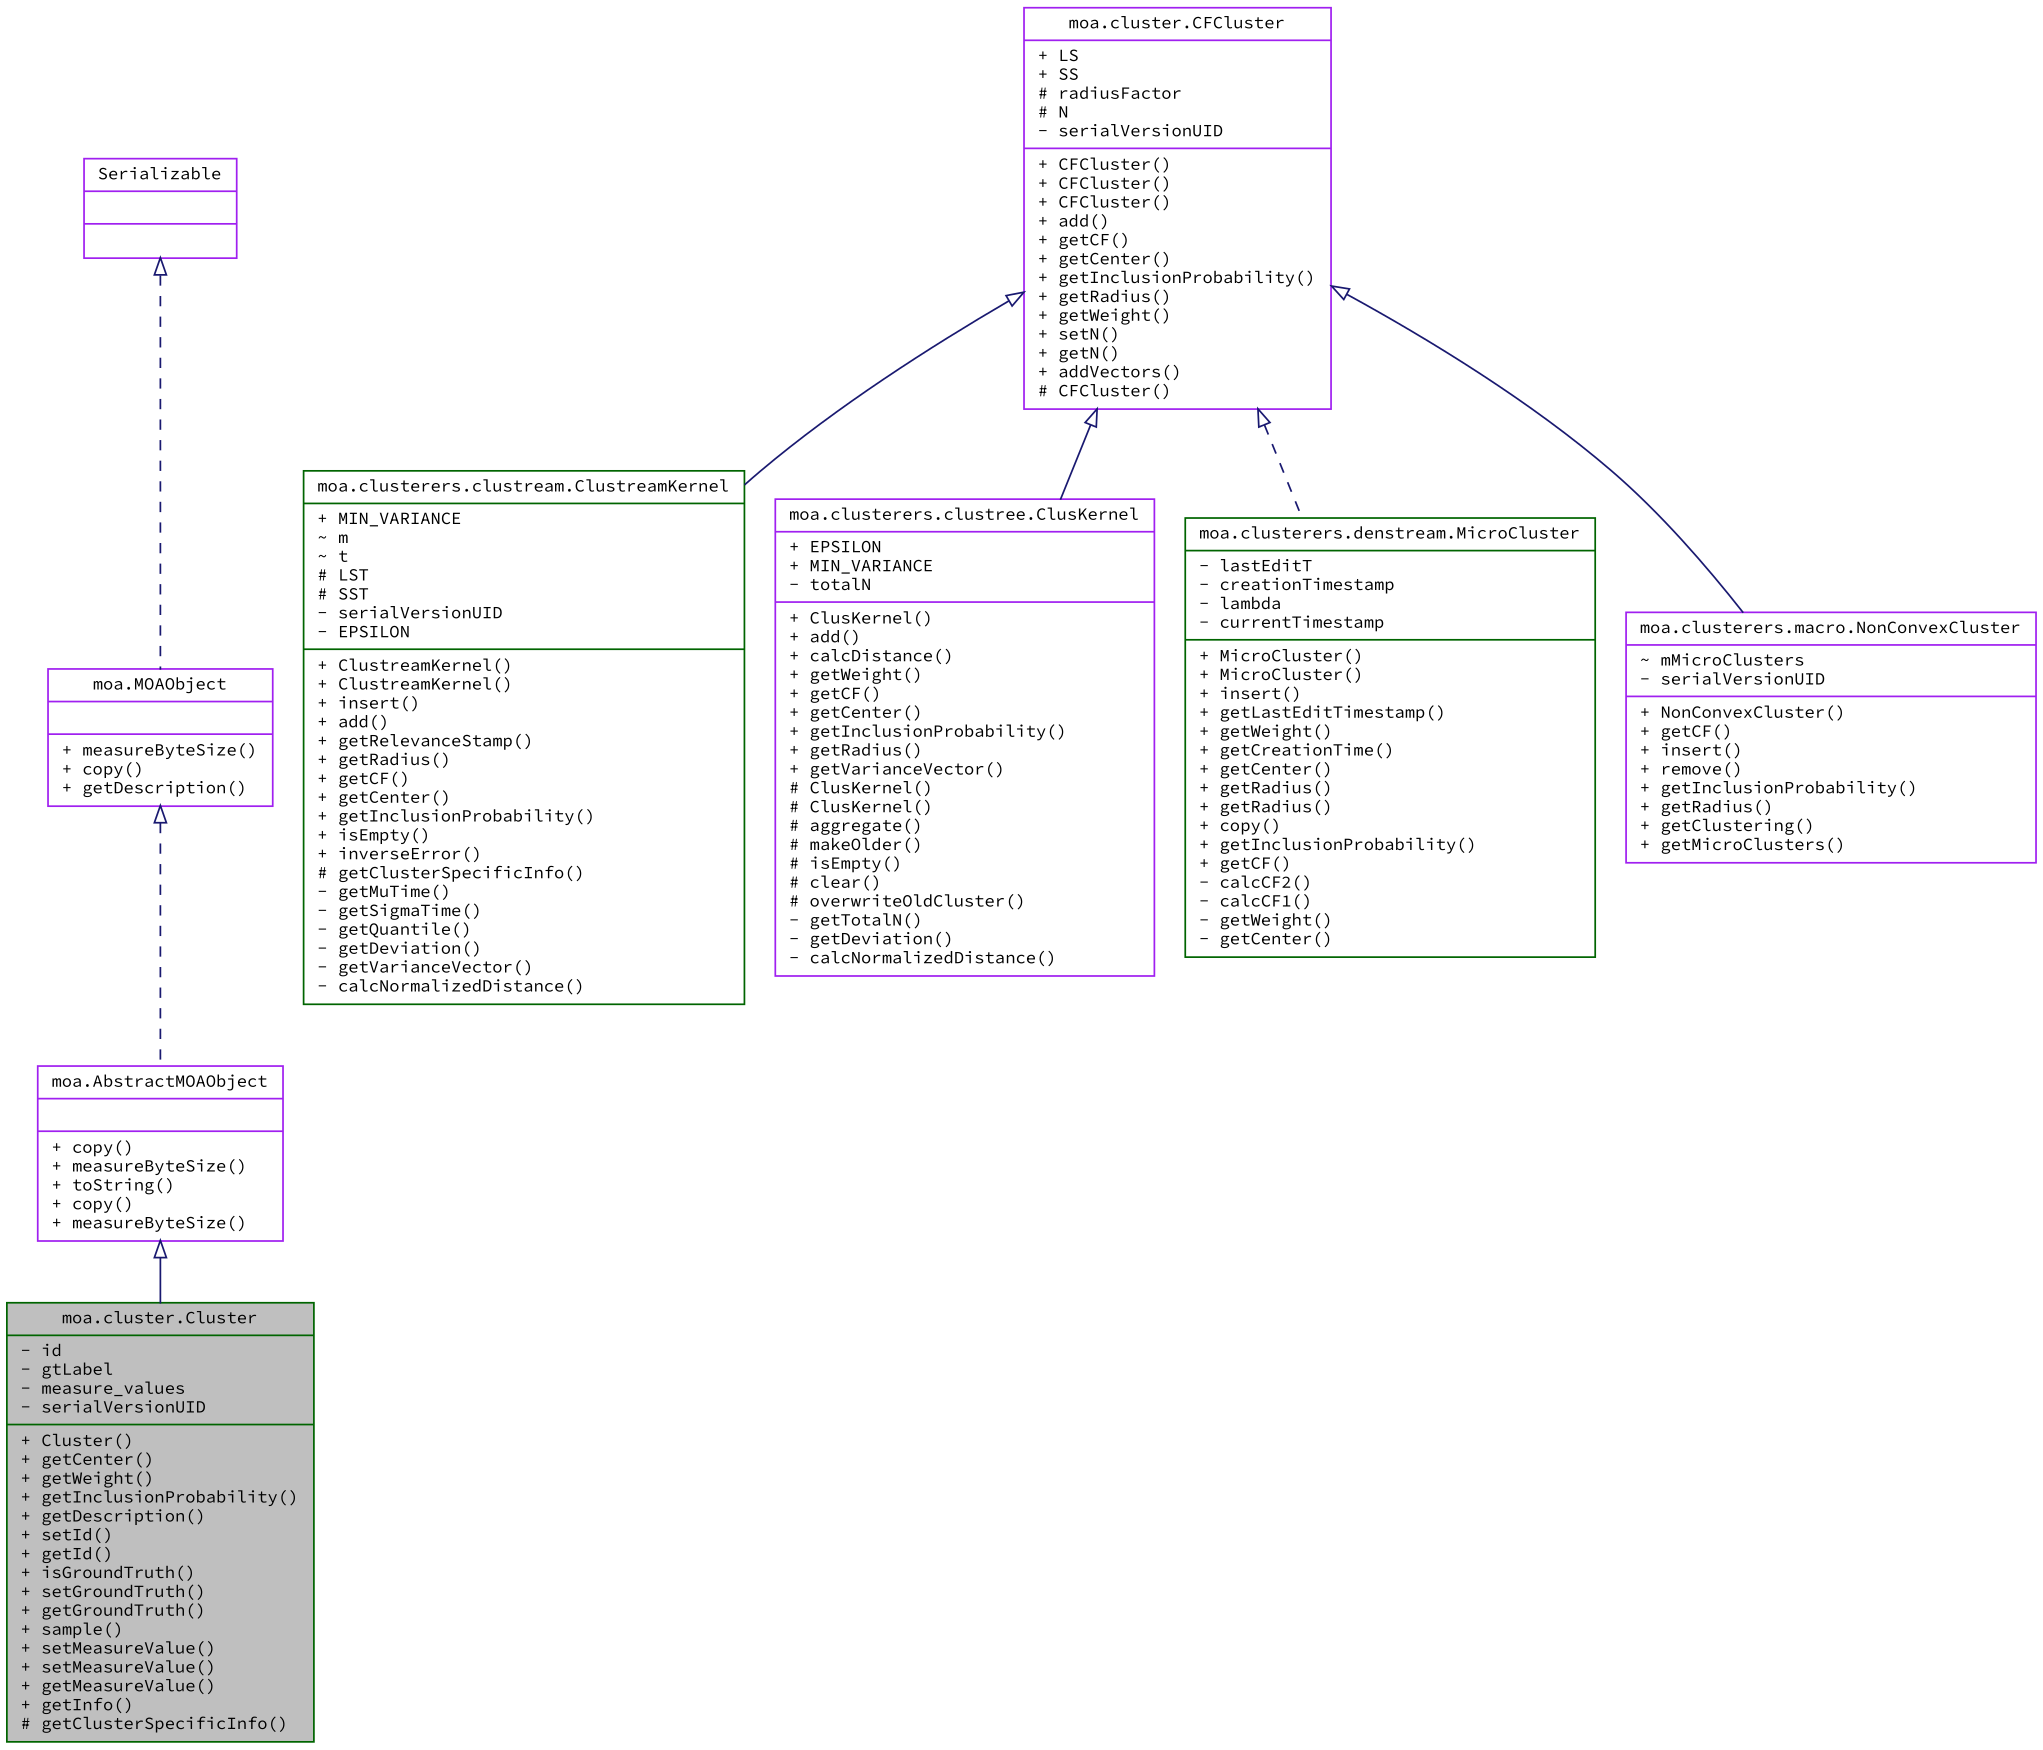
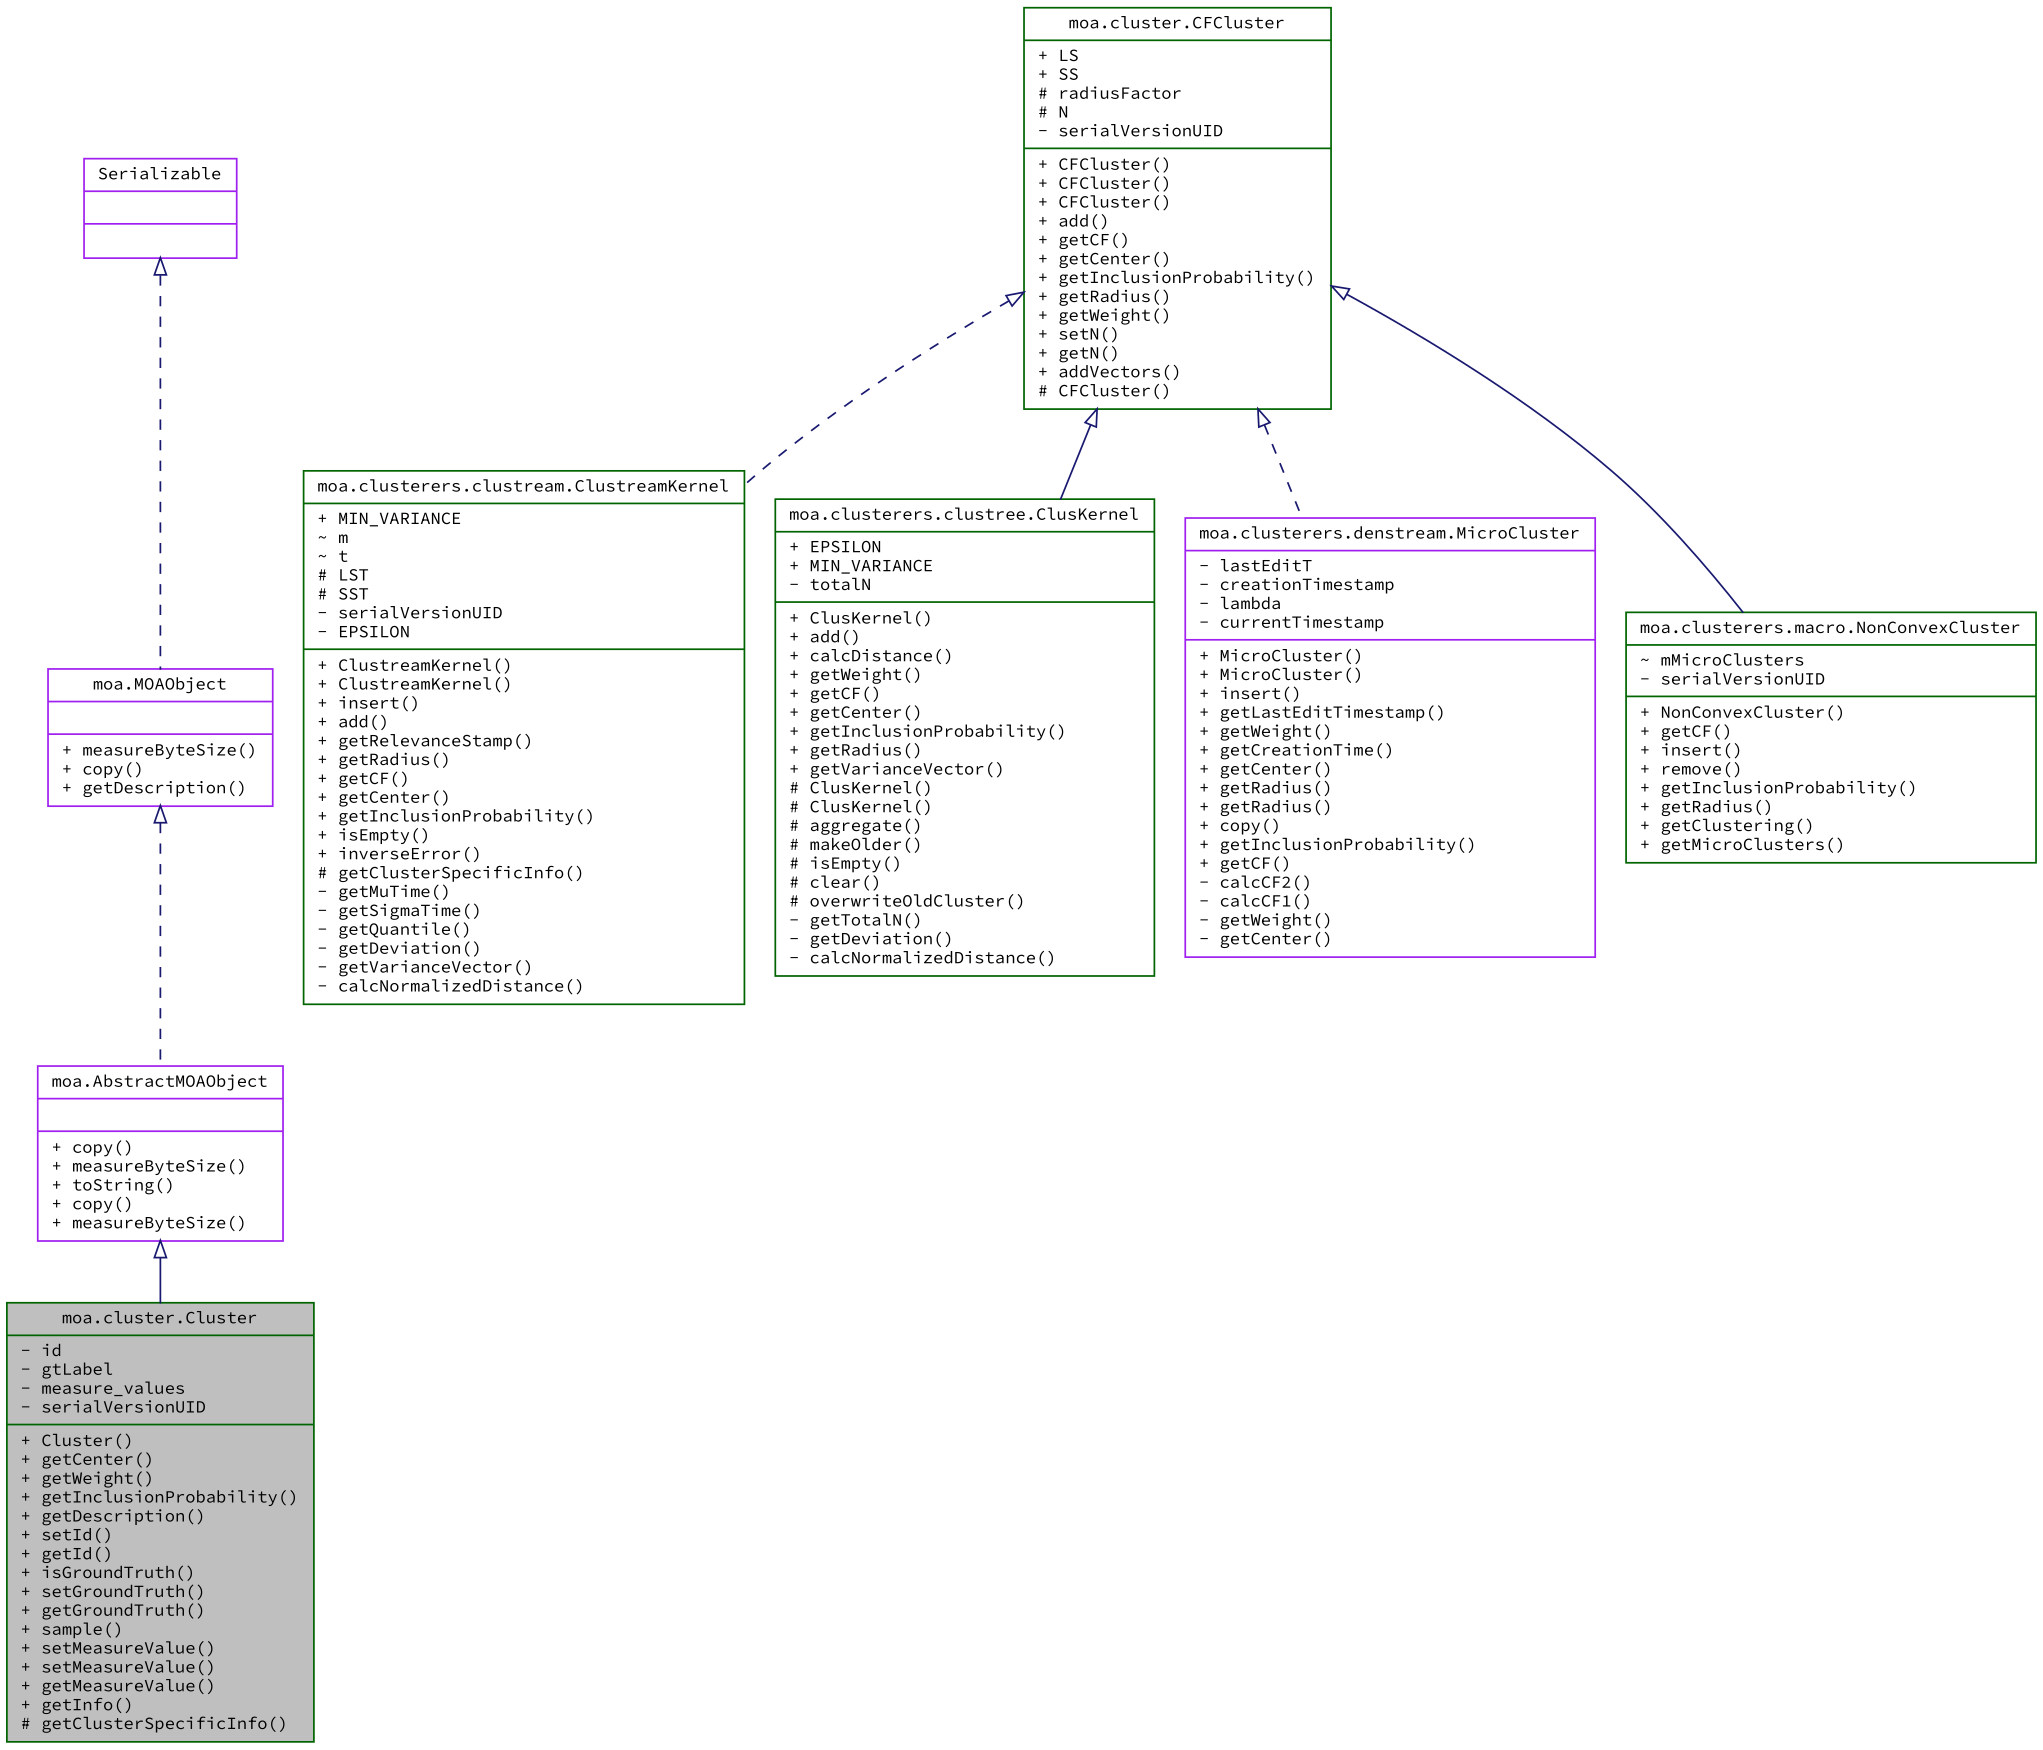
(1178, 208) -> (1178, 208)
(872, 387) -> (872, 387)
(965, 738) -> (965, 738)
(1390, 738) -> (1390, 738)
(1831, 738) -> (1831, 738)
